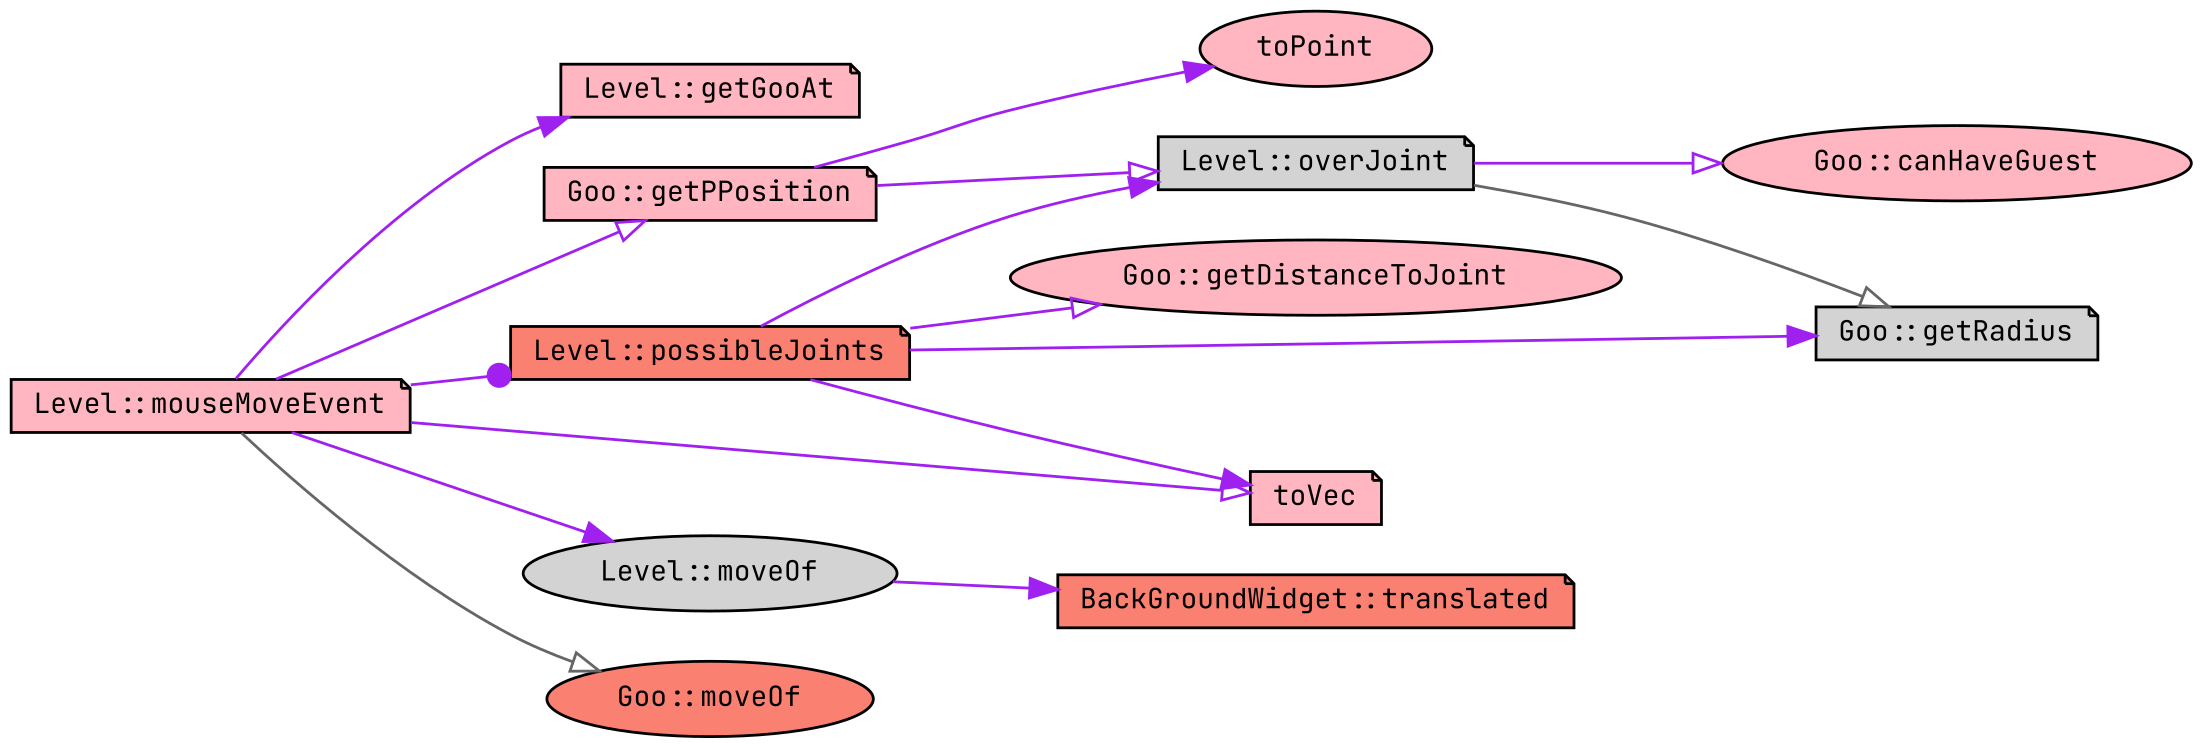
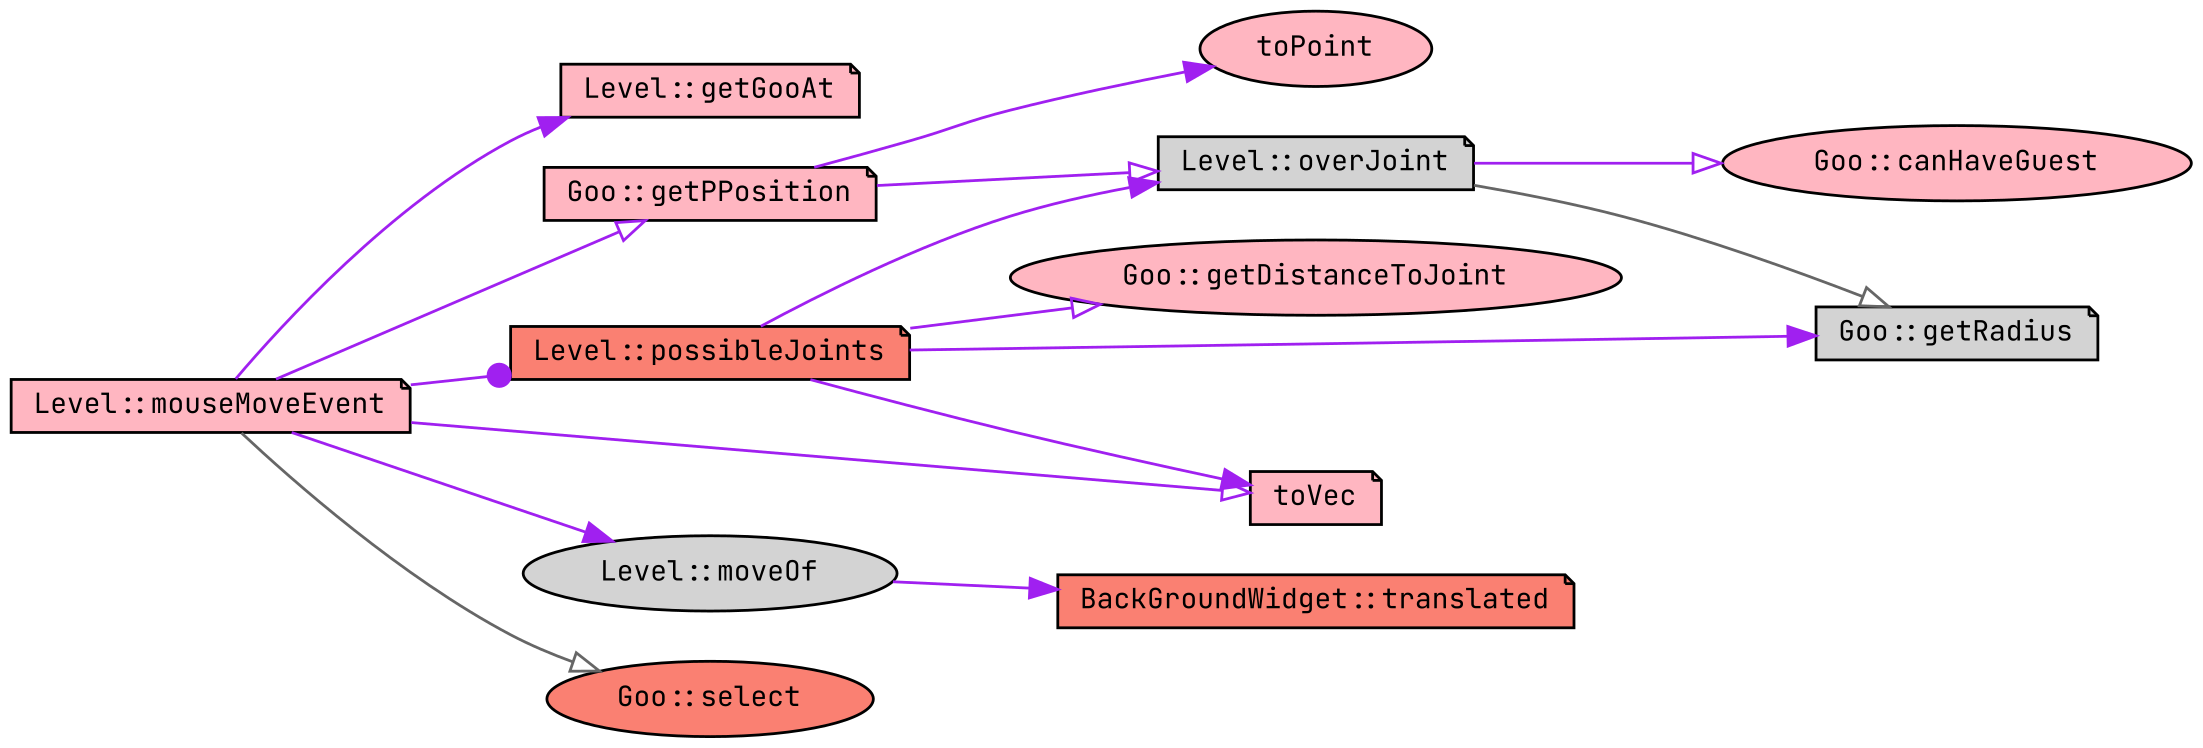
(710, 699) -> (710, 699)
